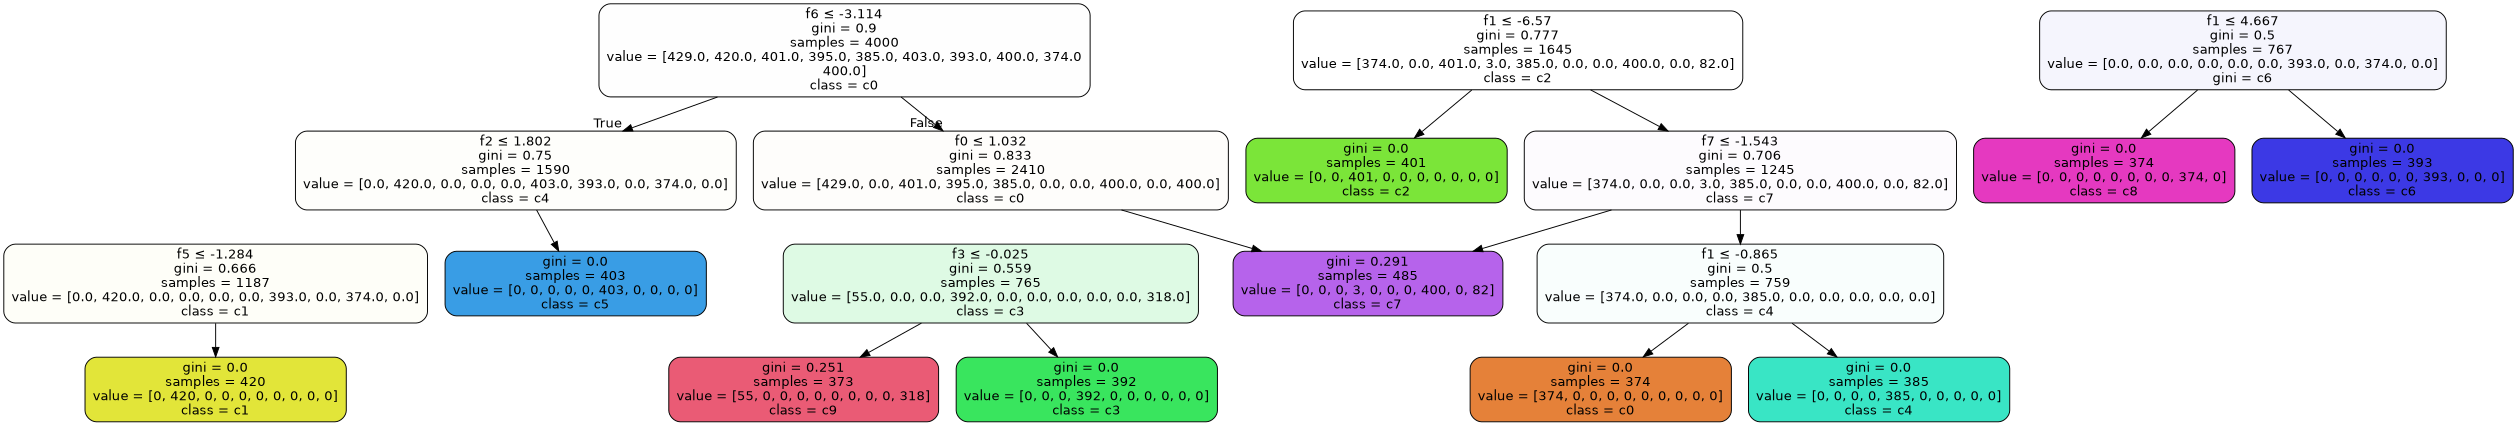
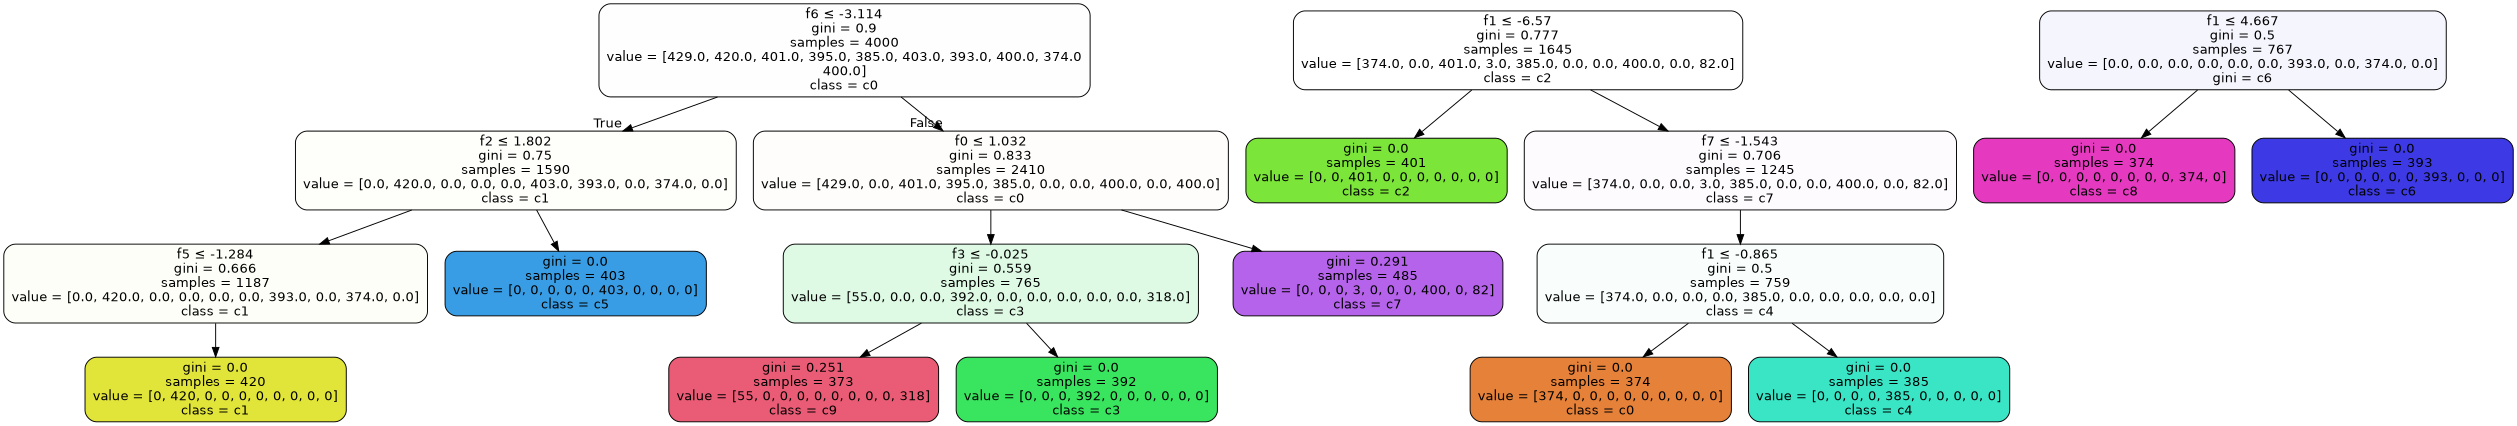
(516, 199) -> (516, 199)
none -> (991, 222)
none -> (370, 225)
(1547, 229) -> none
